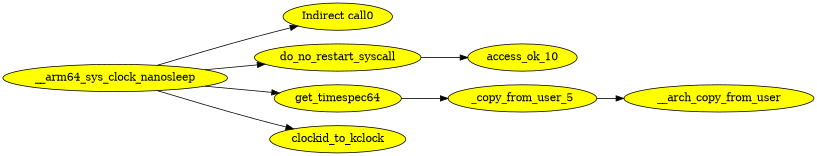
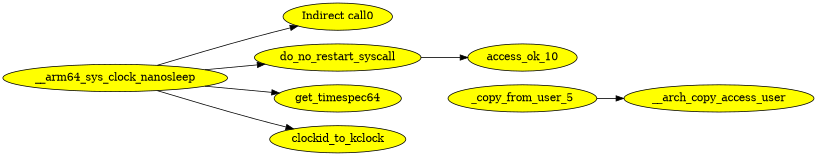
(421, 98) -> none
(719, 98) -> (719, 98)
